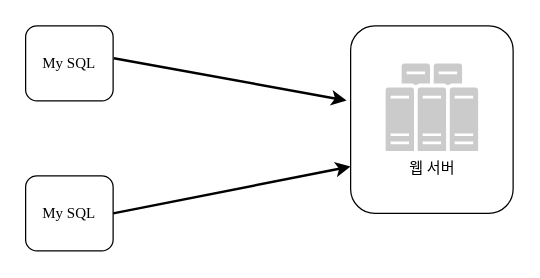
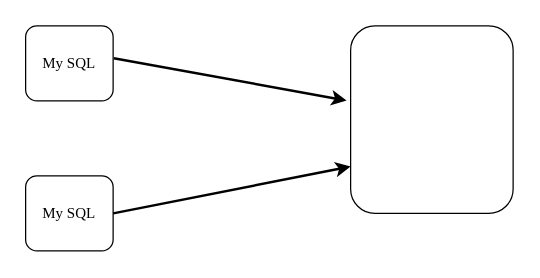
(432, 107) -> none
